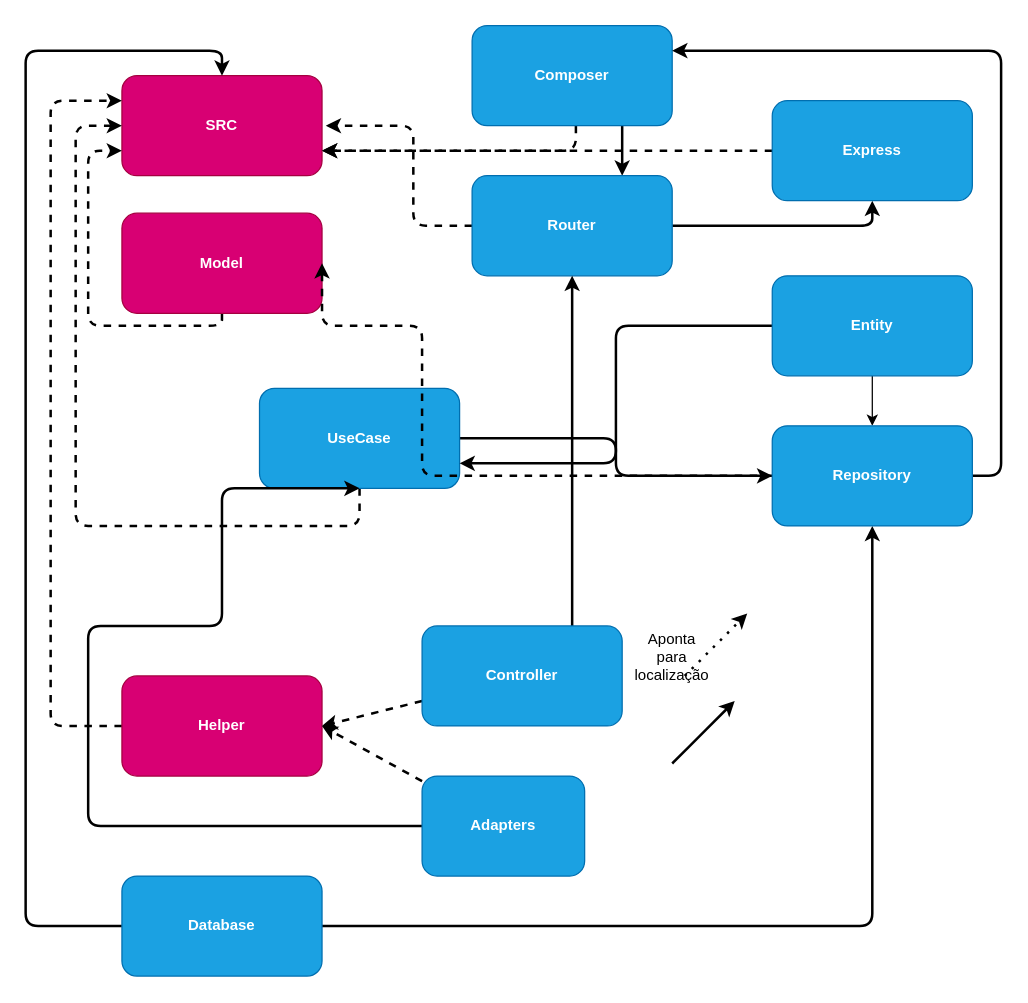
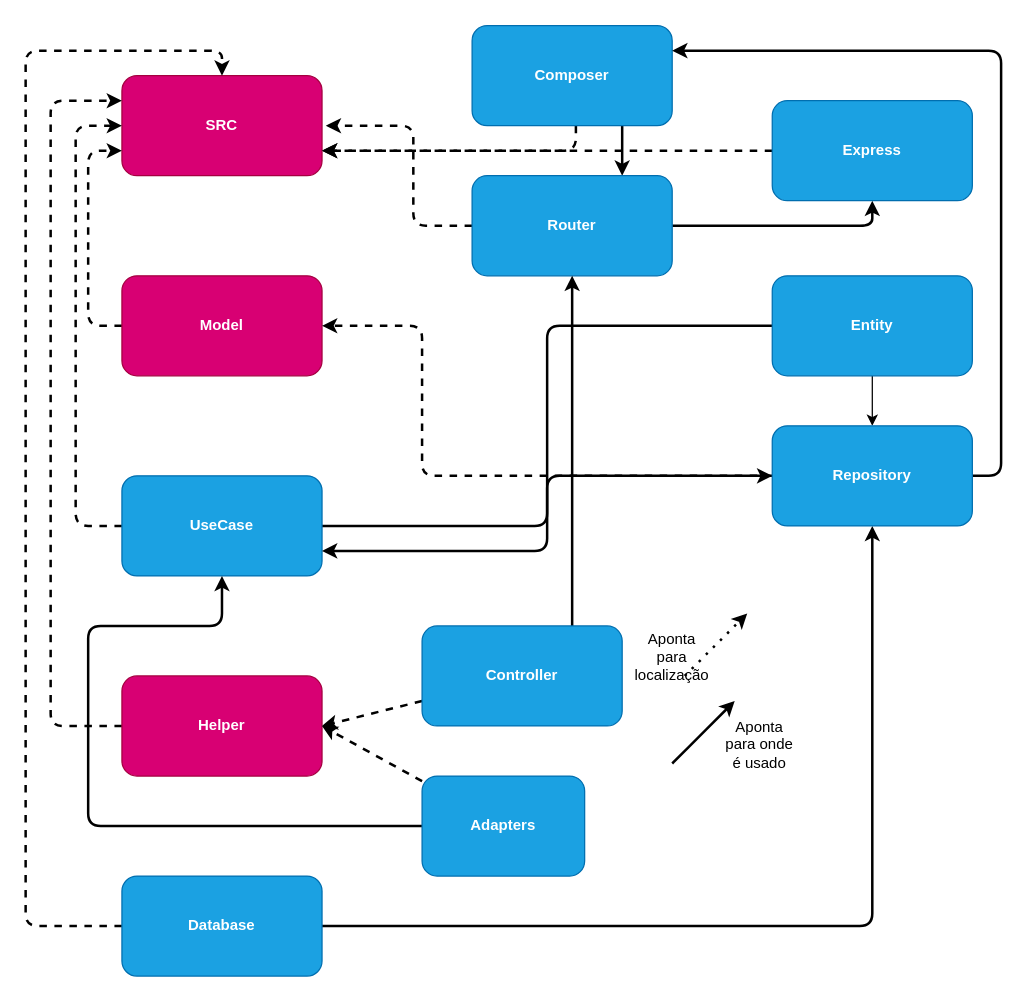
(222, 263) -> (222, 326)
(26, 431) -> (26, 431)
(359, 438) -> (222, 526)
none -> (759, 744)
